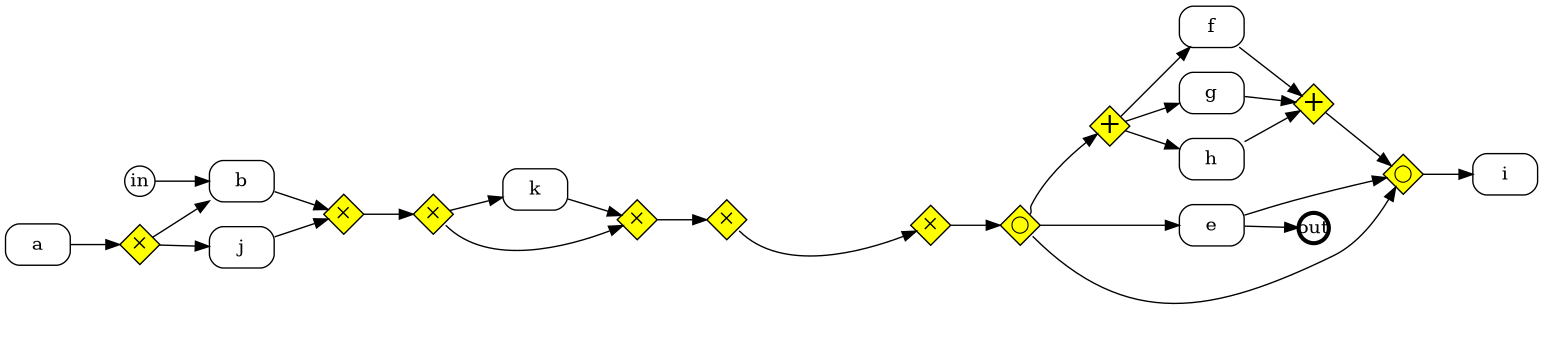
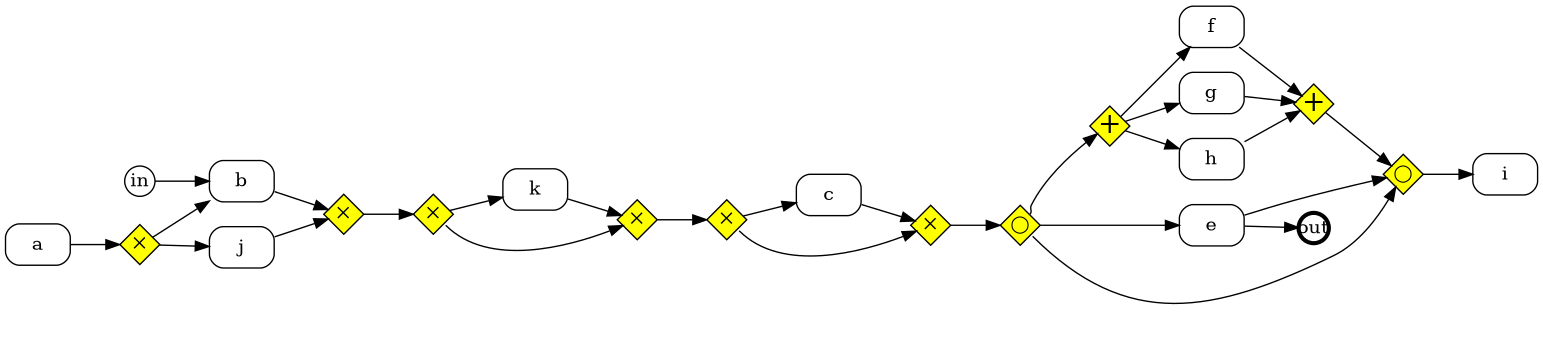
none -> (829, 195)
